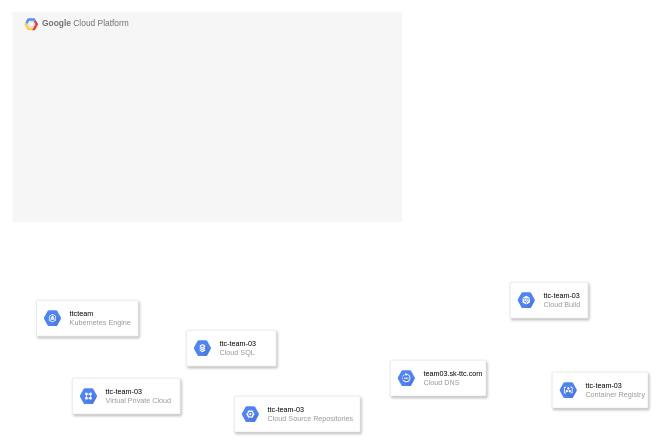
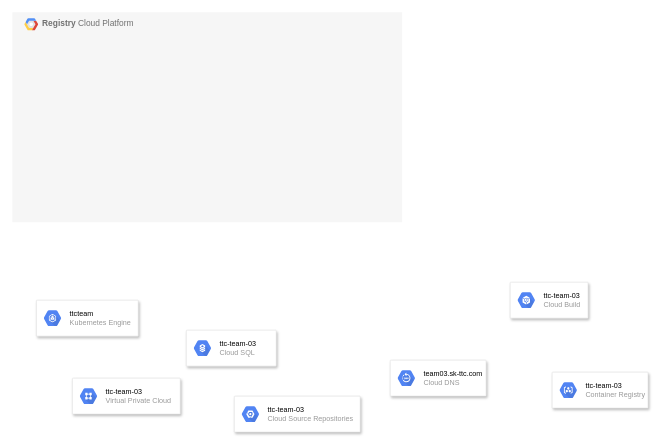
(86, 24) -> (91, 24)
